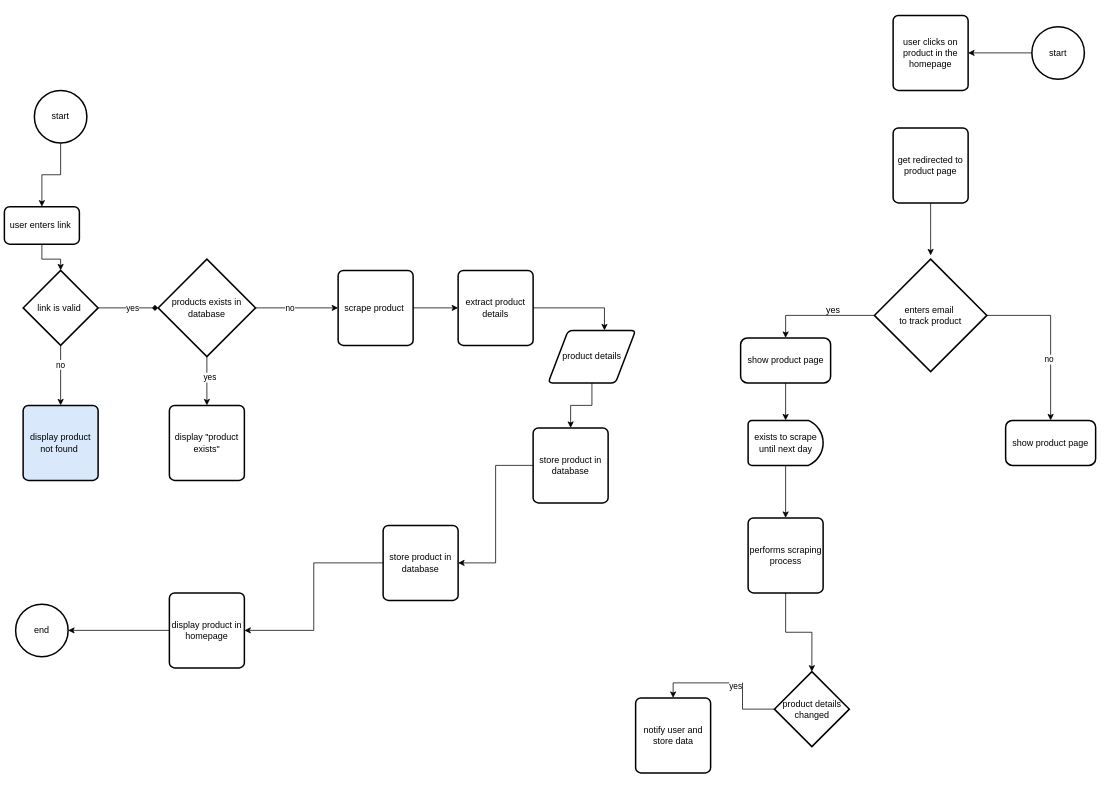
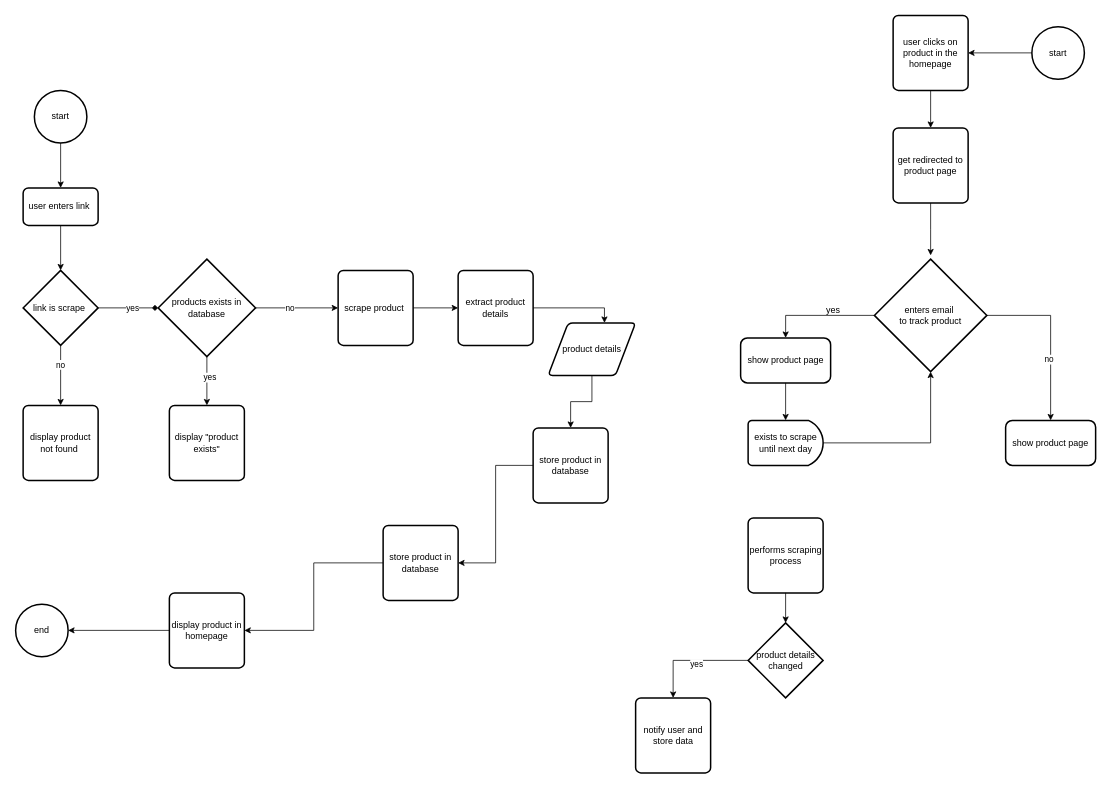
none -> (930, 107)
(42, 225) -> (60, 207)
(60, 308) -> (60, 308)
(592, 357) -> (592, 349)
(60, 443) -> (60, 443)
(785, 489) -> (930, 411)
(812, 709) -> (785, 660)
